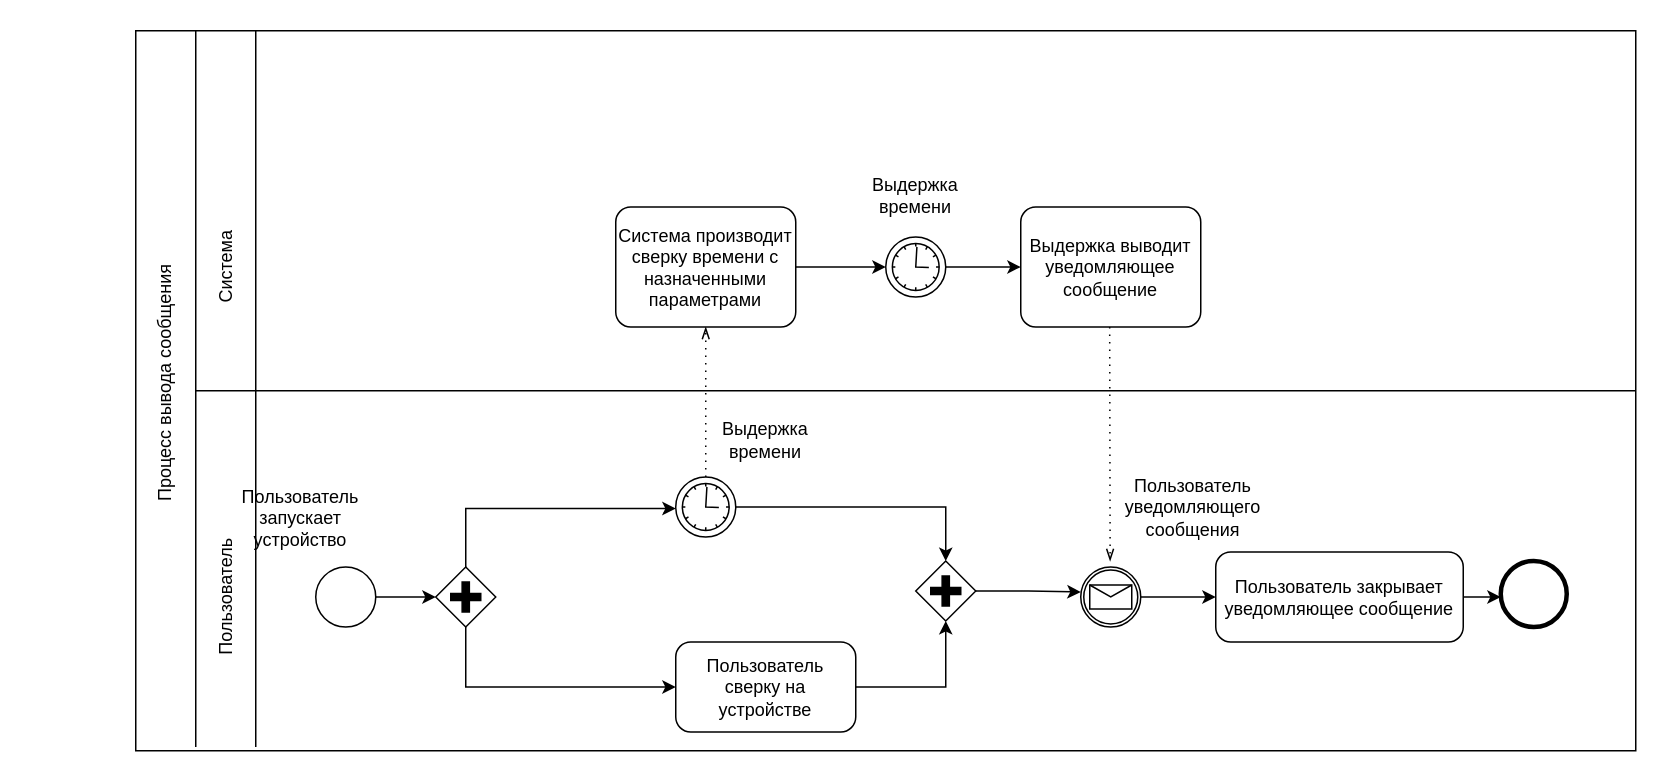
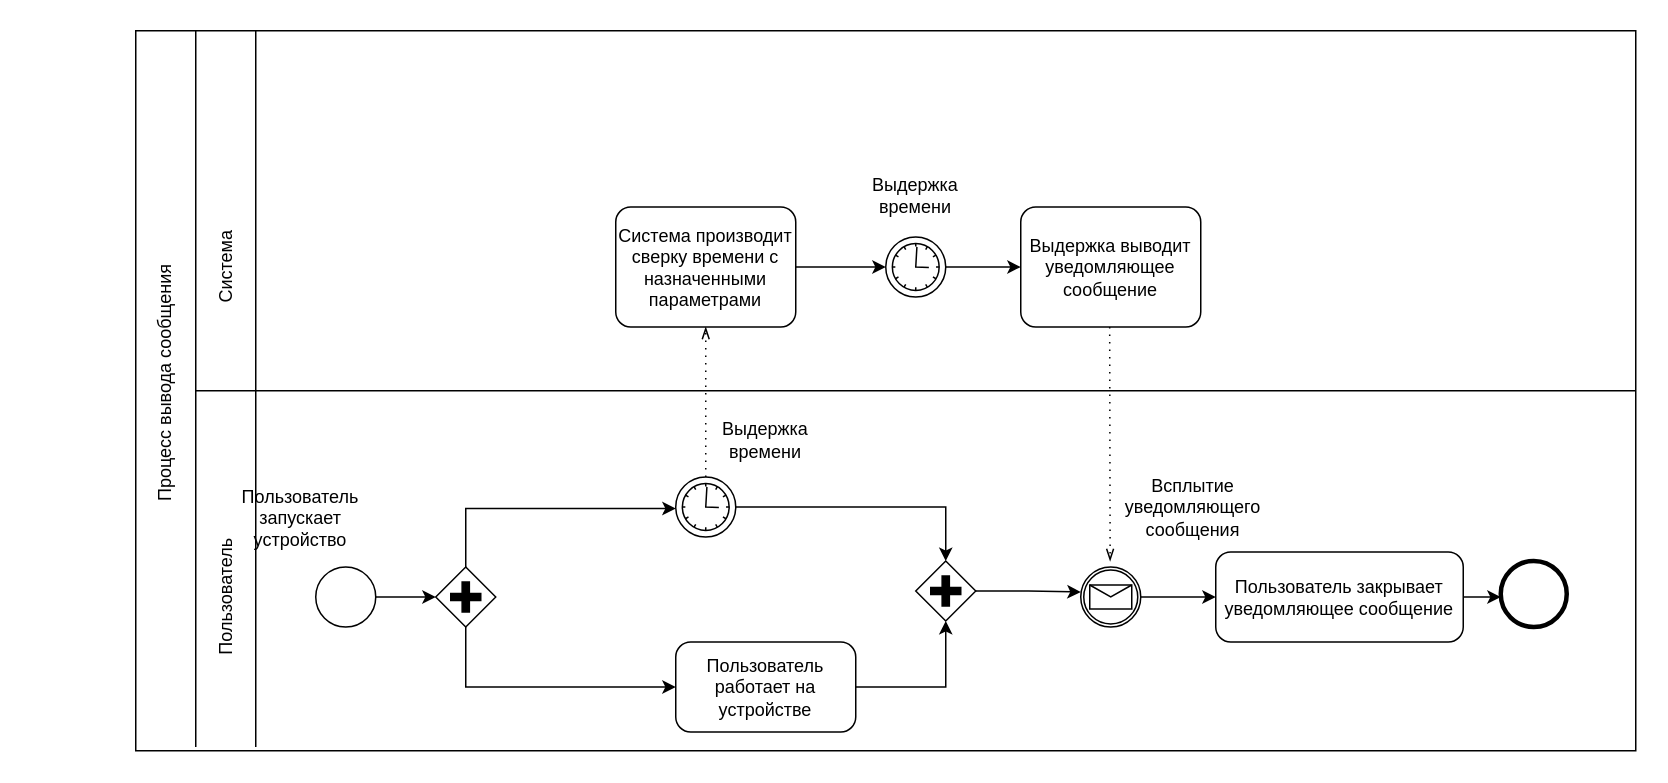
(1193, 508) -> (1193, 508)
(766, 688) -> (766, 688)
